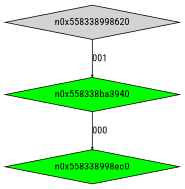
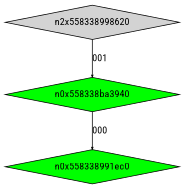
(92, 22) -> (92, 22)
(92, 167) -> (92, 167)
